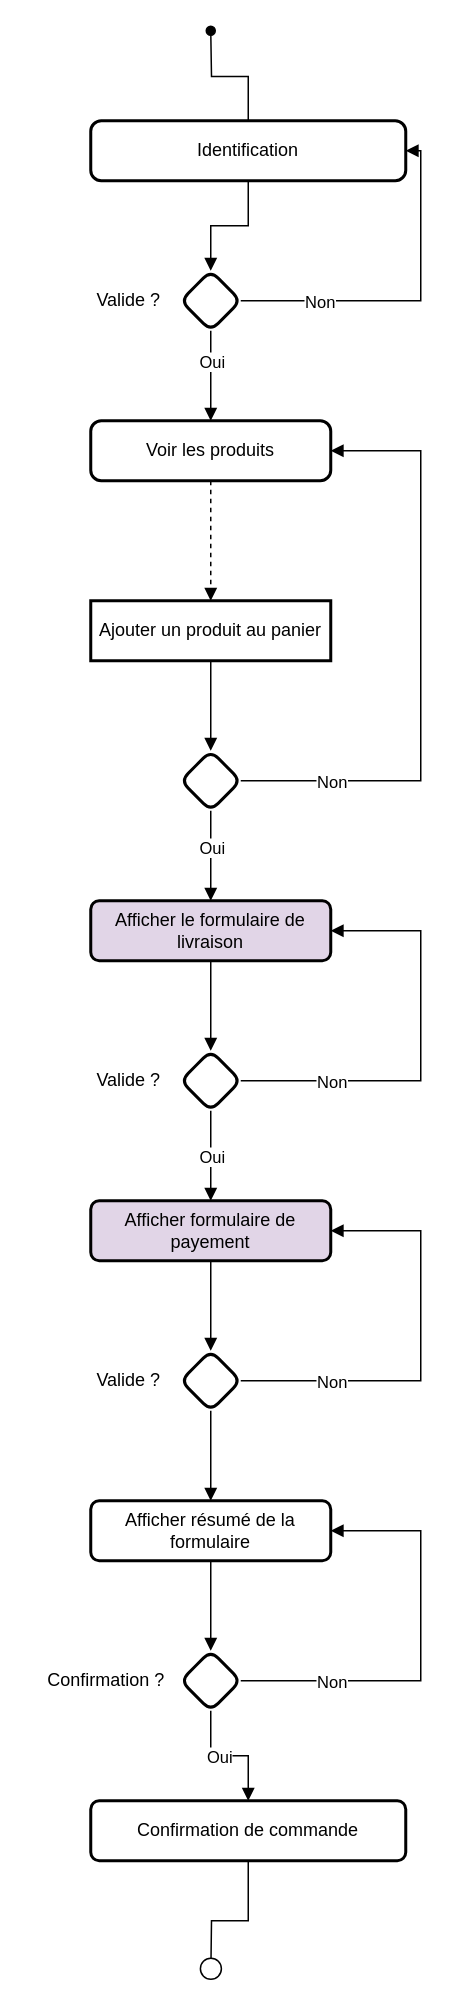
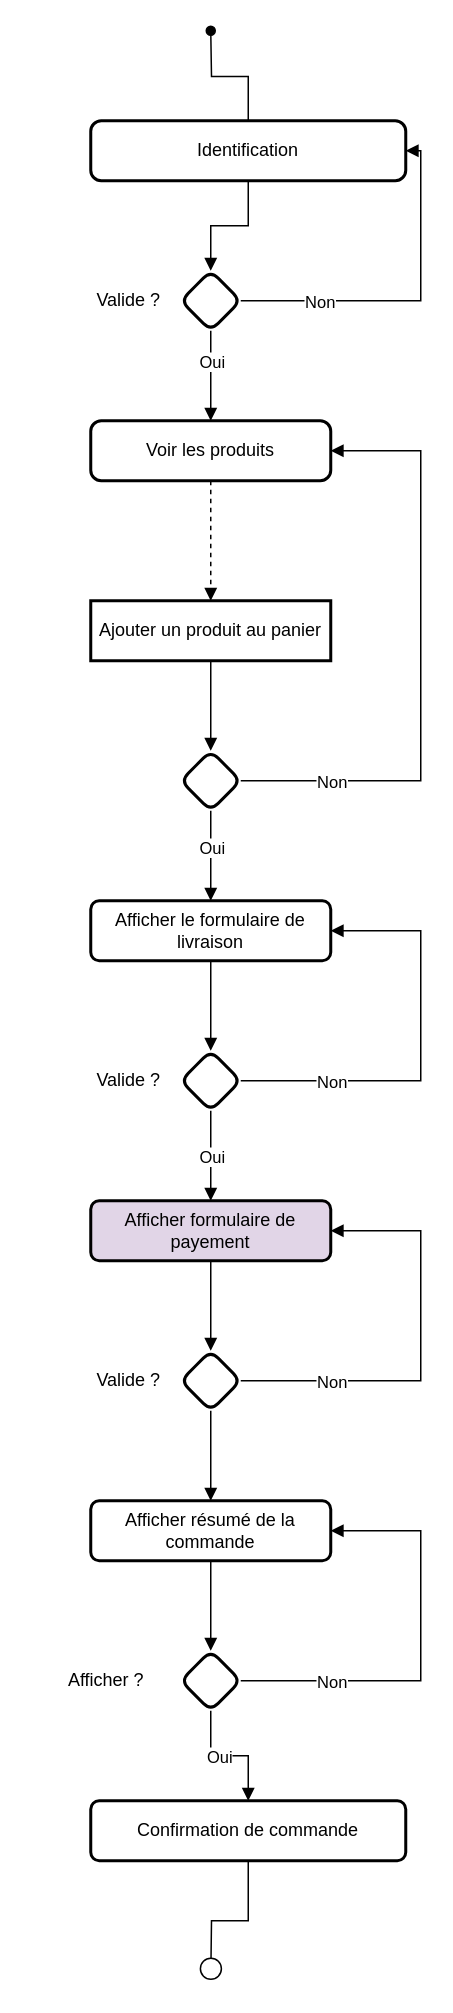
(211, 931) -> (211, 931)
(211, 1531) -> (211, 1531)
(107, 1681) -> (107, 1681)
